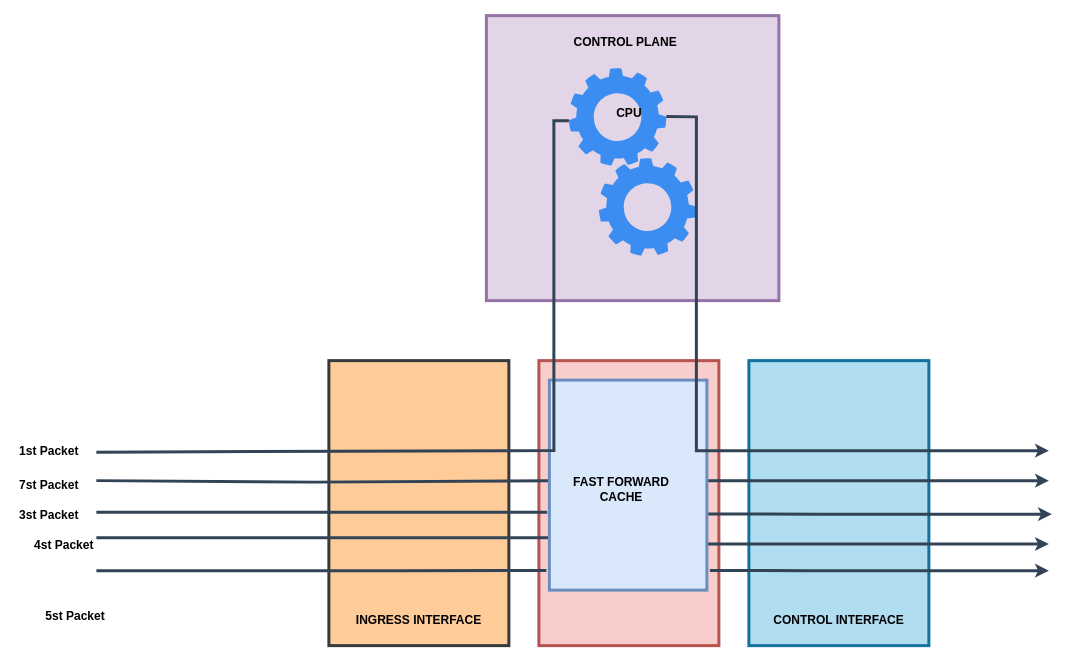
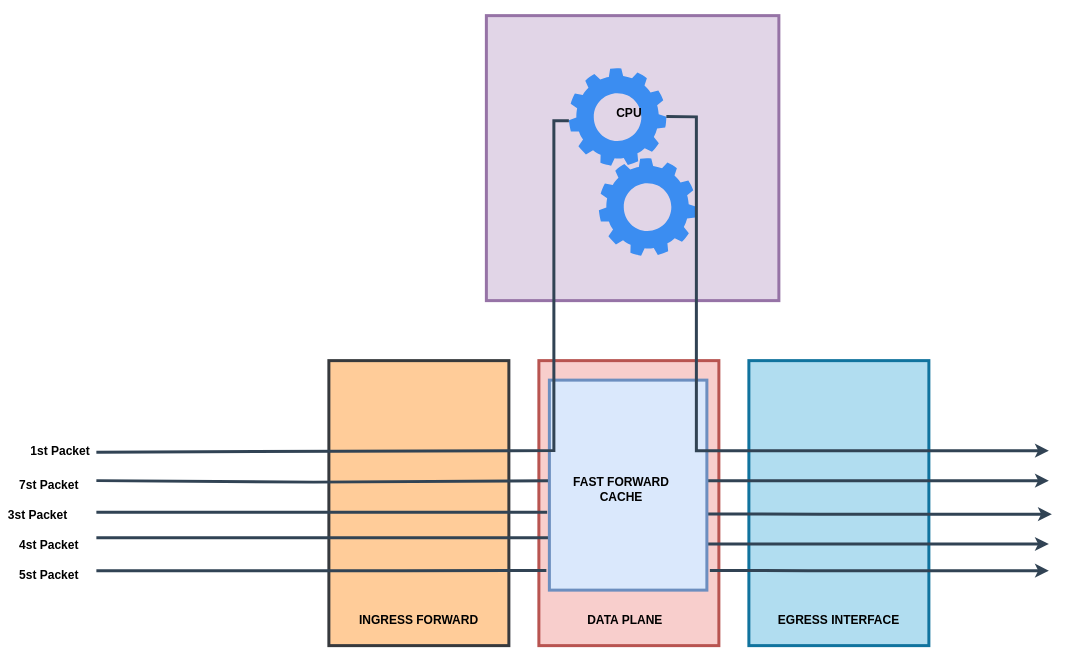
(625, 42) -> none
(49, 450) -> (60, 450)
(49, 514) -> (38, 514)
(64, 544) -> (49, 544)
(75, 615) -> (49, 574)
(419, 619) -> (419, 619)
none -> (625, 619)
(839, 619) -> (839, 619)
